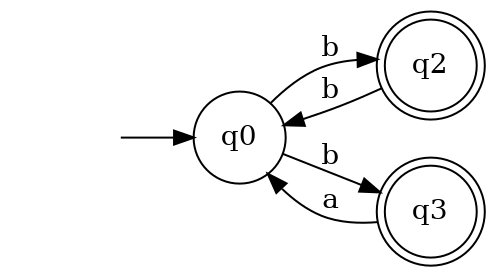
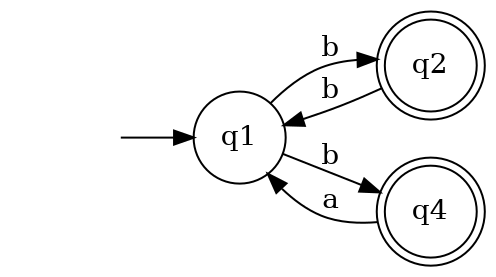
(240, 138) -> (240, 138)
(431, 212) -> (431, 212)
